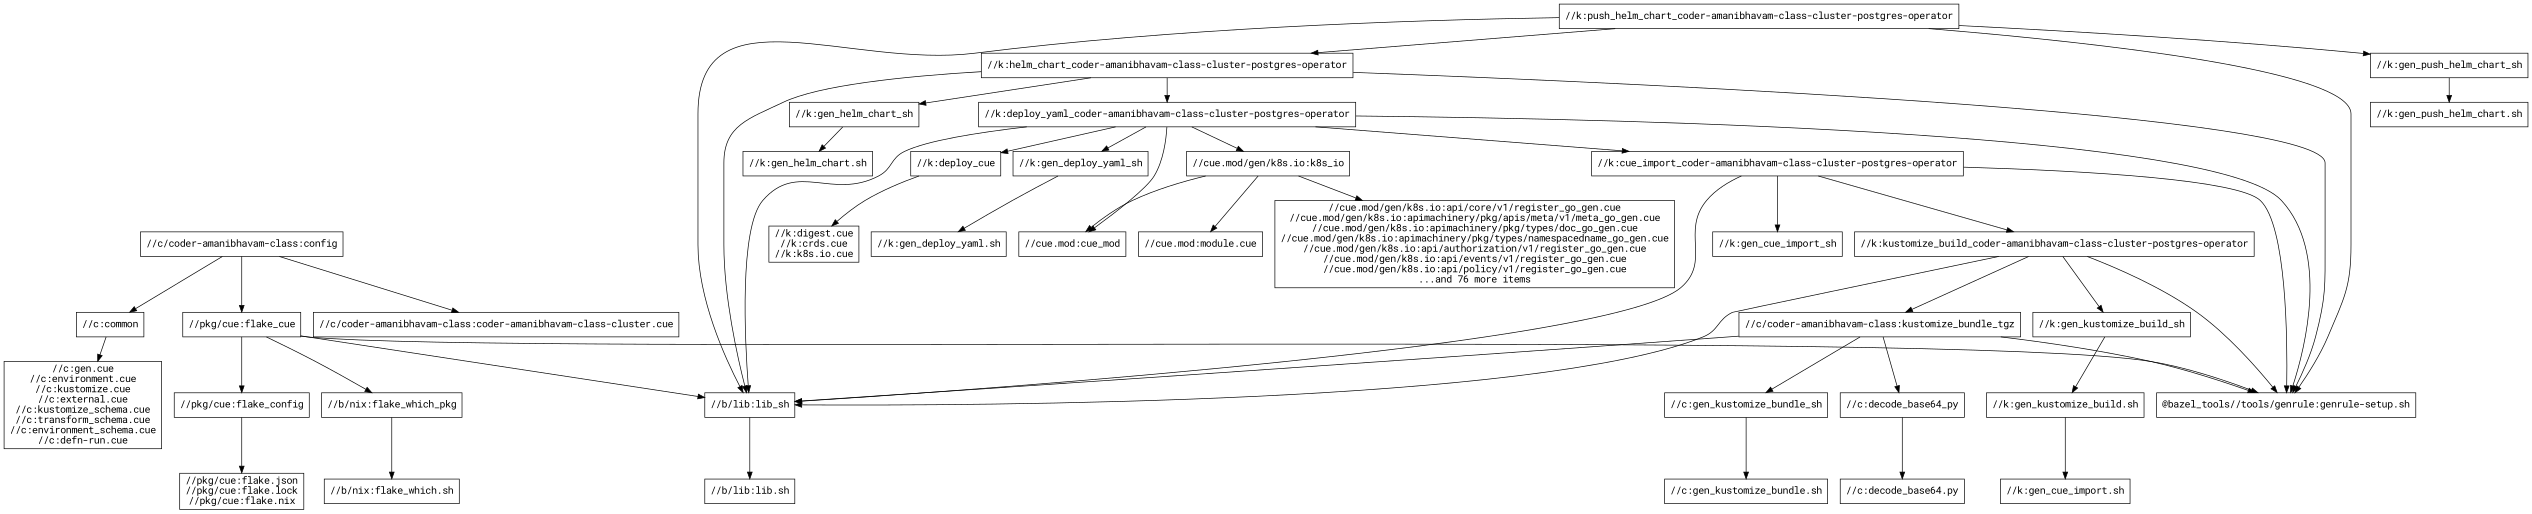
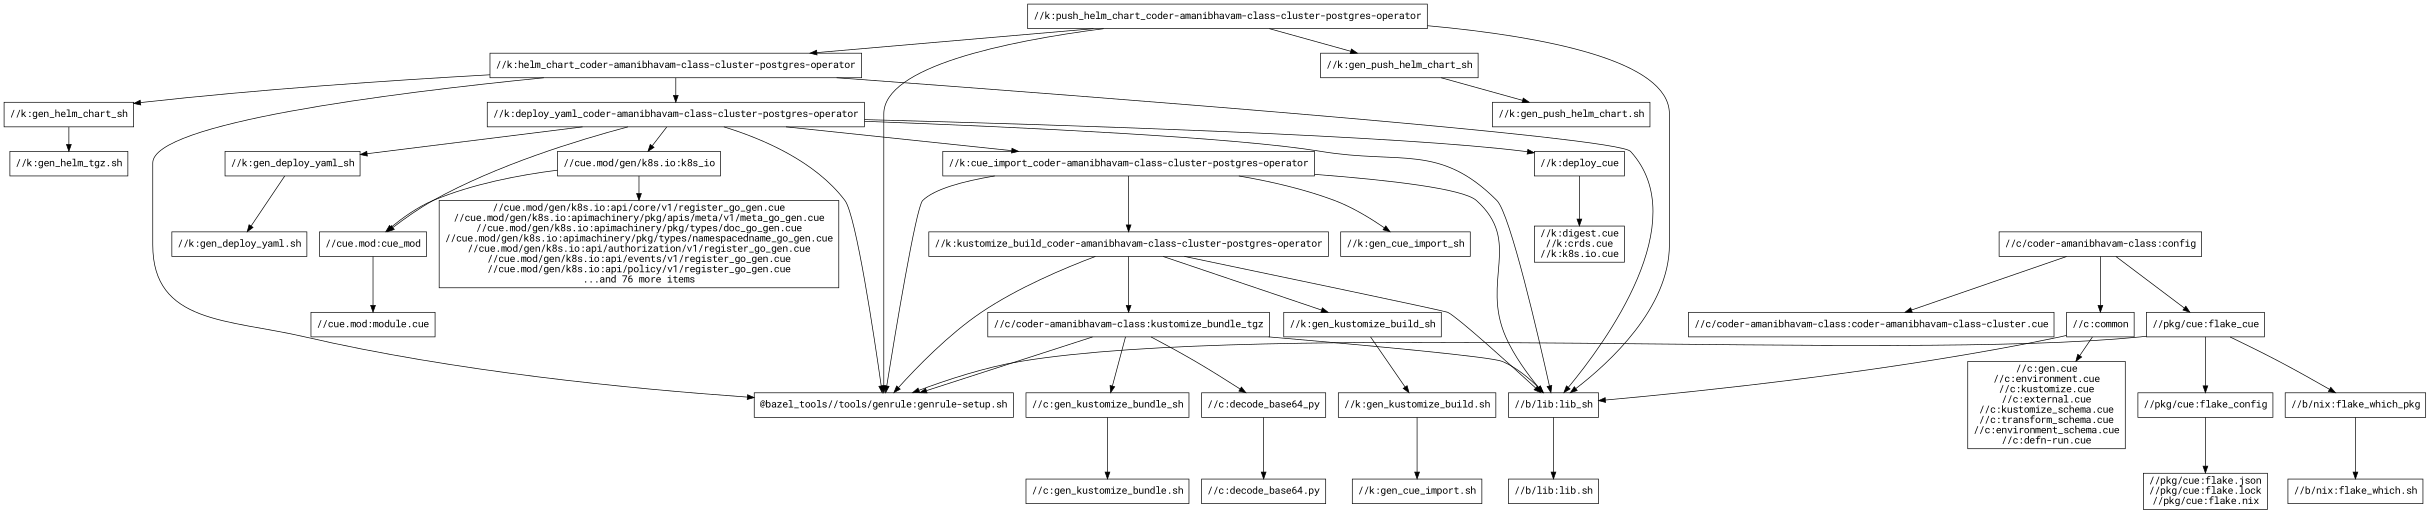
(808, 164) -> (69, 164)
(1237, 201) -> (373, 281)
(499, 366) -> (1837, 374)
